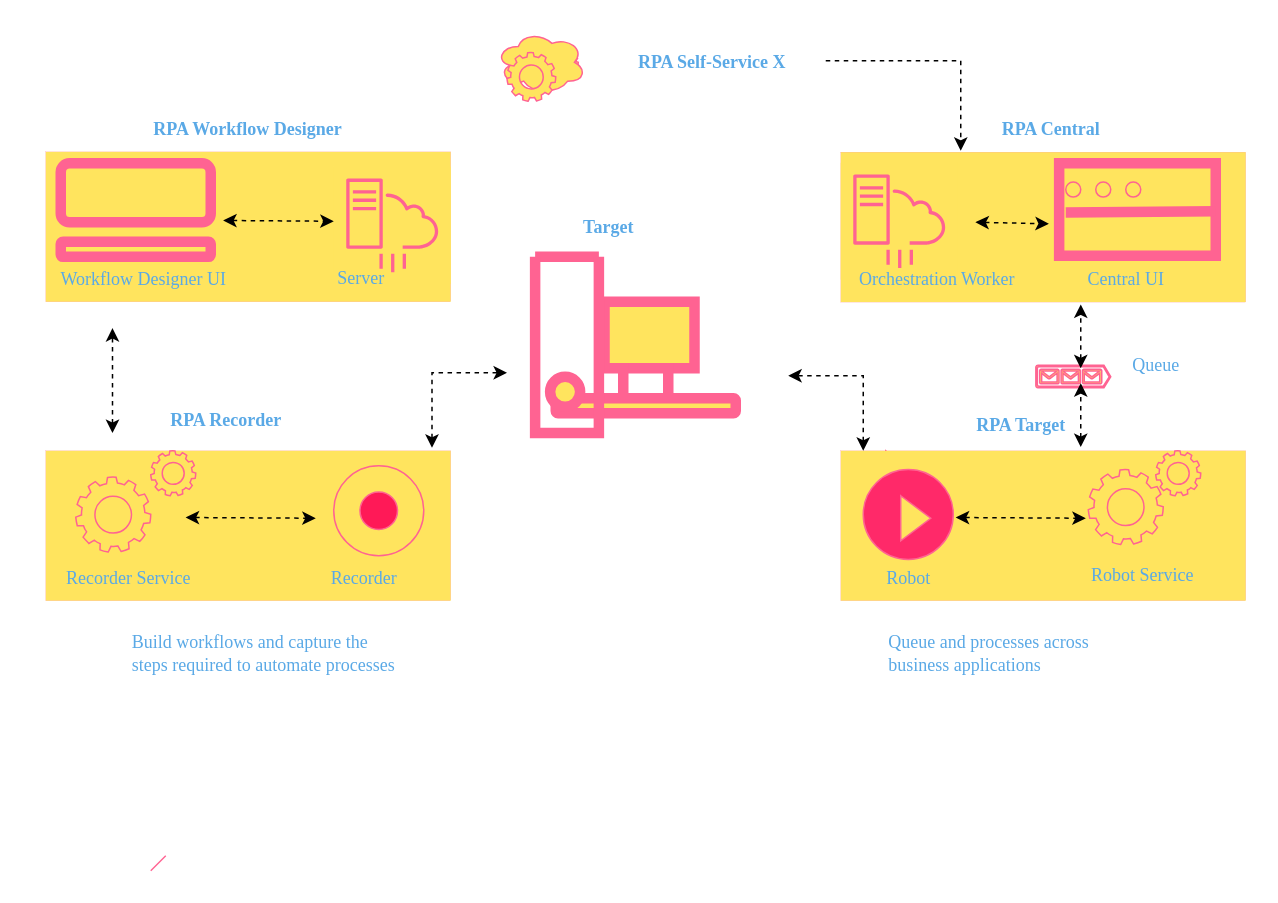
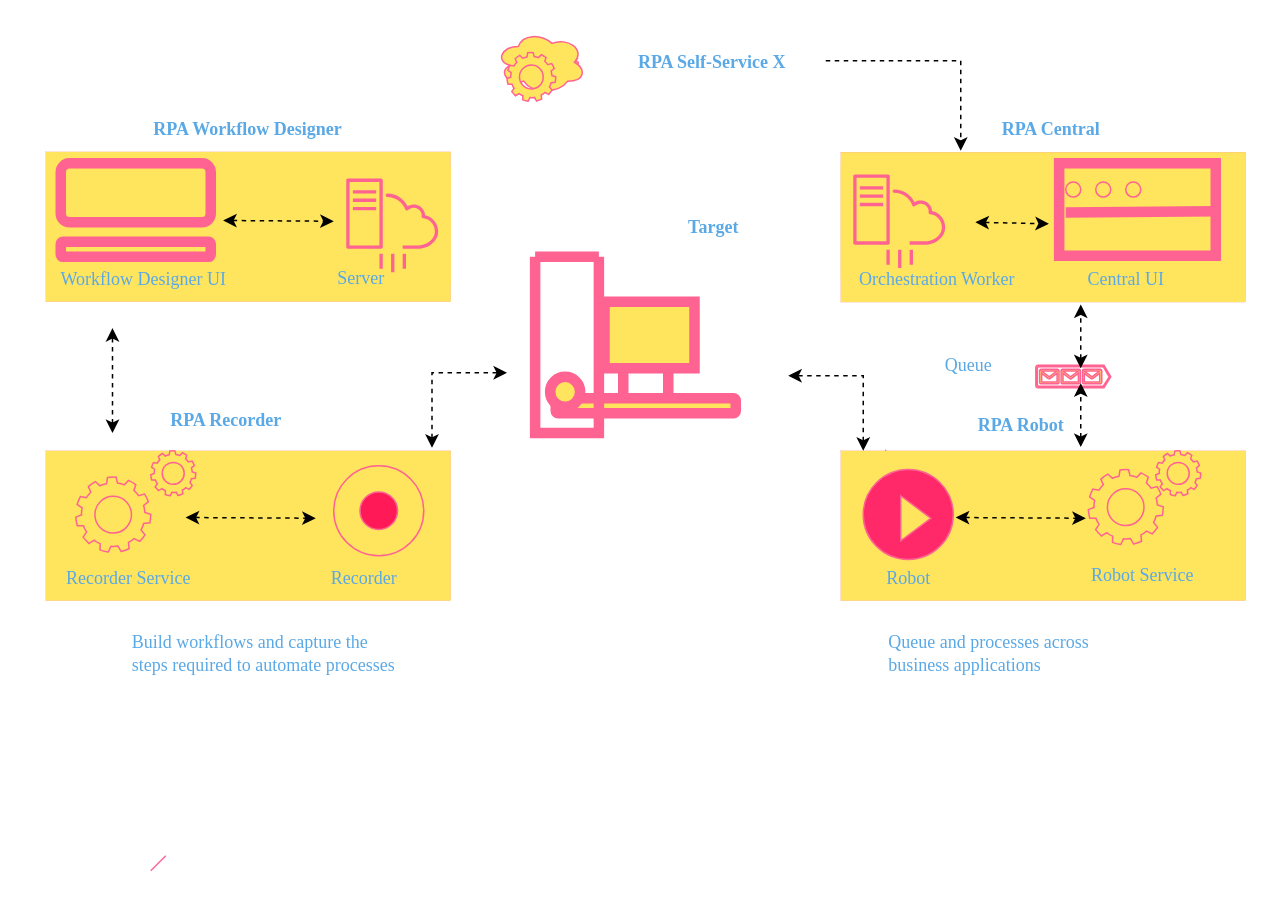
(608, 227) -> (713, 227)
(1156, 365) -> (968, 365)
(1022, 425) -> (1022, 425)
